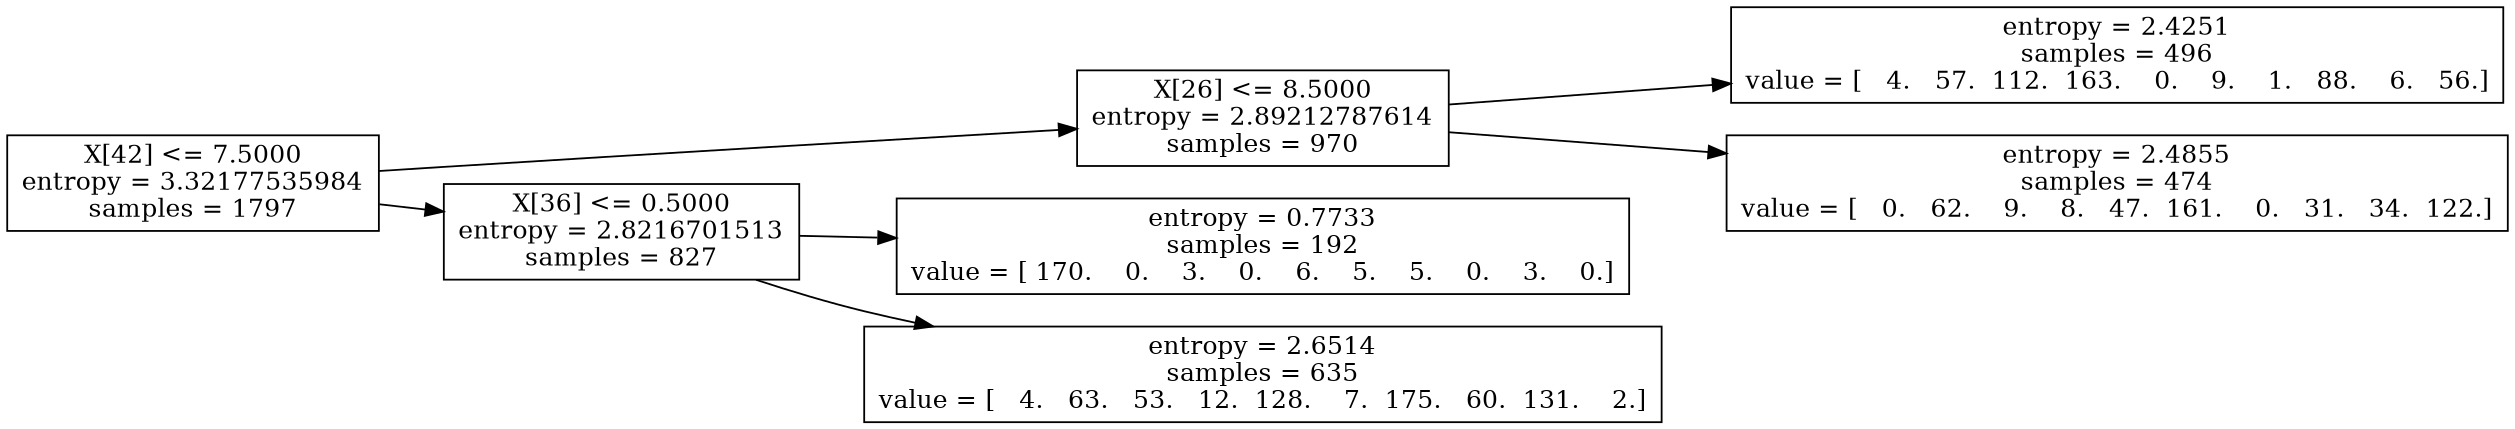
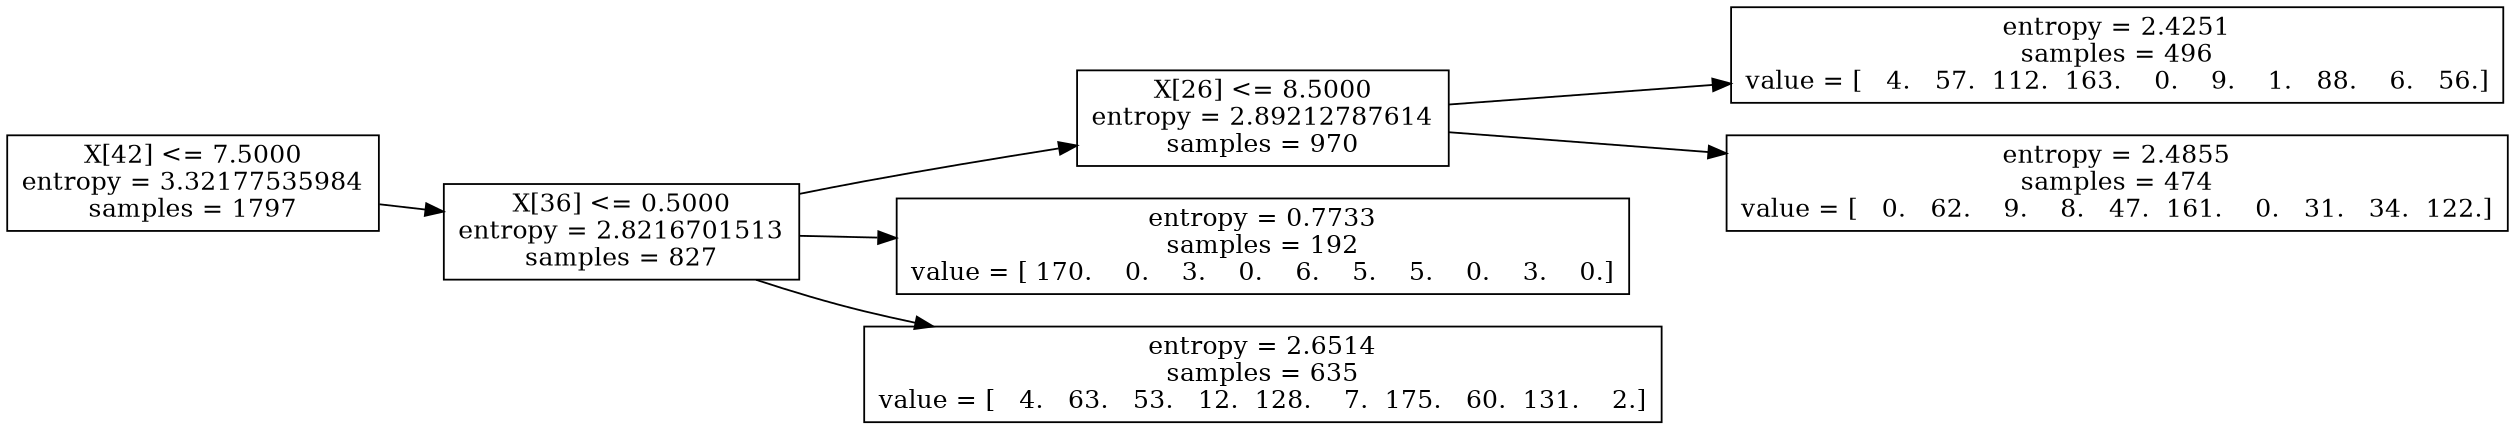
(719, 150) -> (929, 170)
